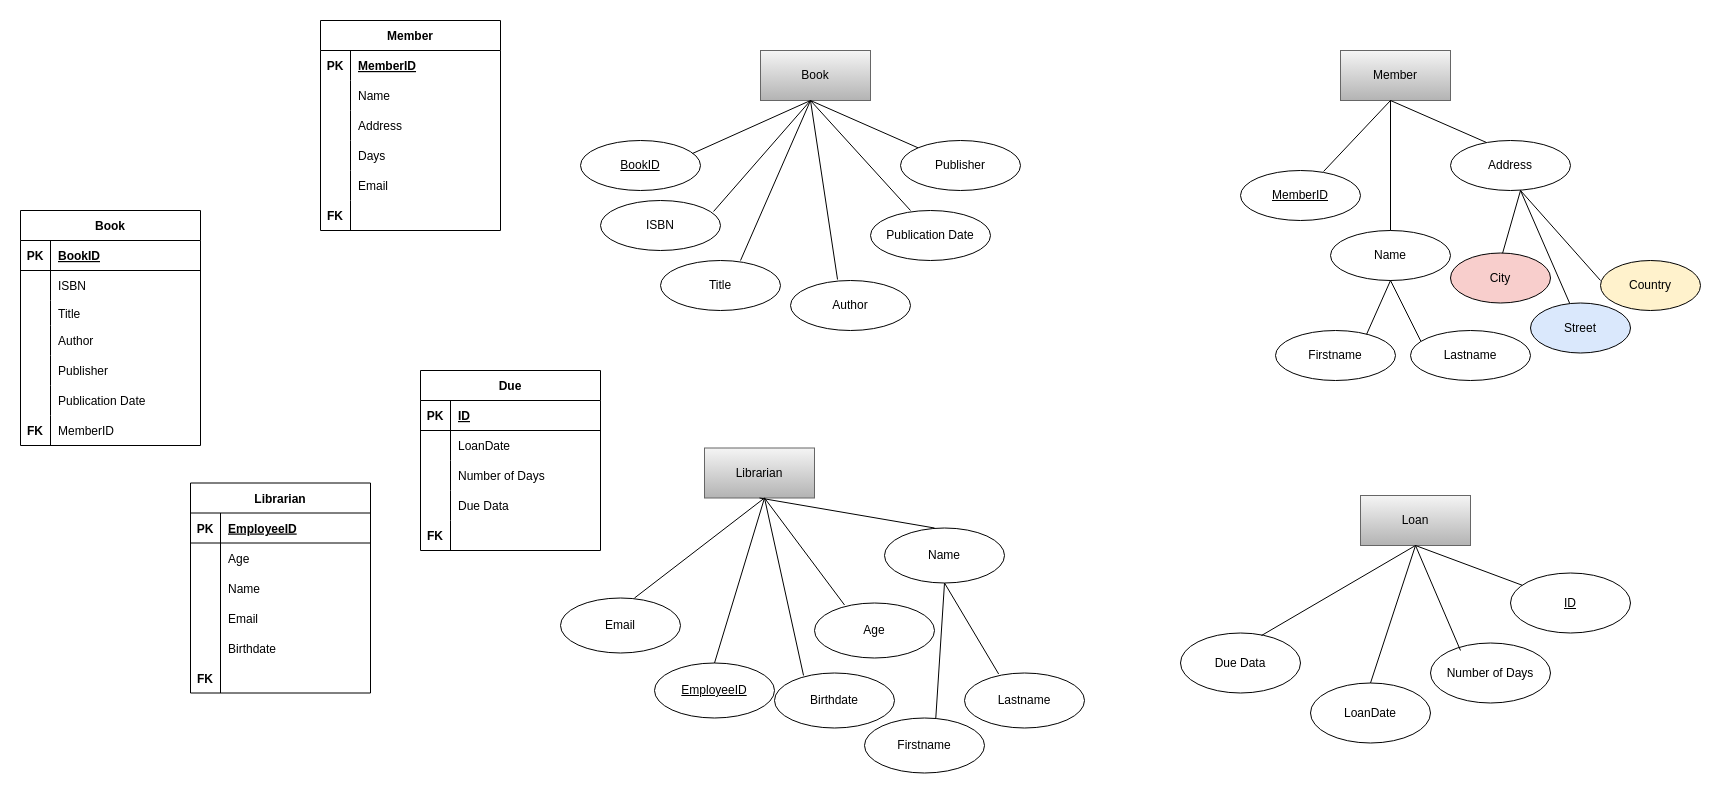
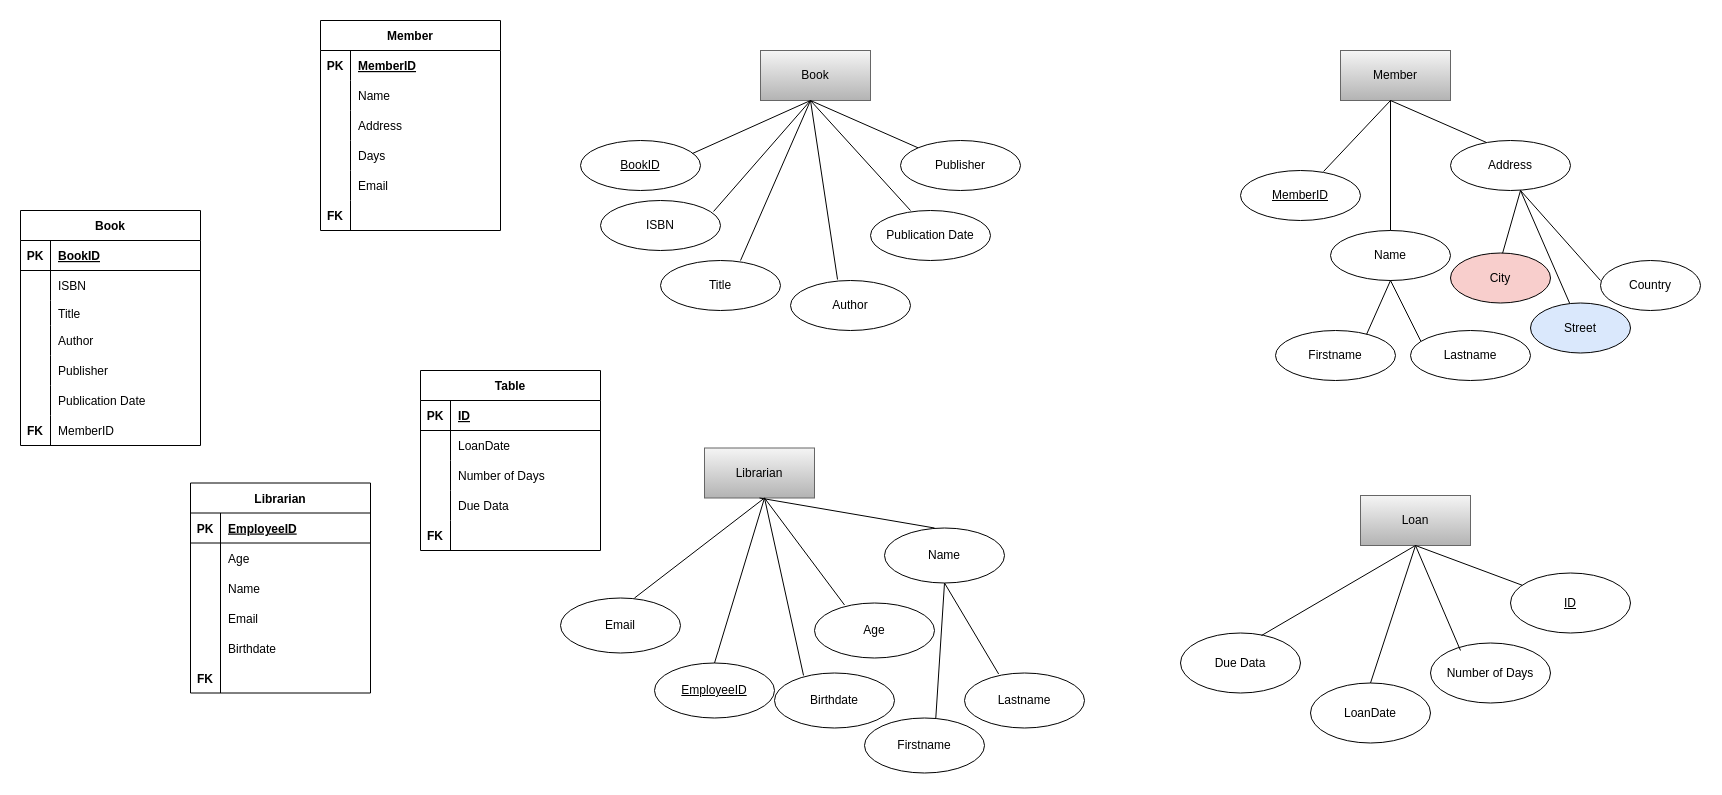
(1651, 286) -> (1651, 286)
(510, 386) -> (510, 386)
